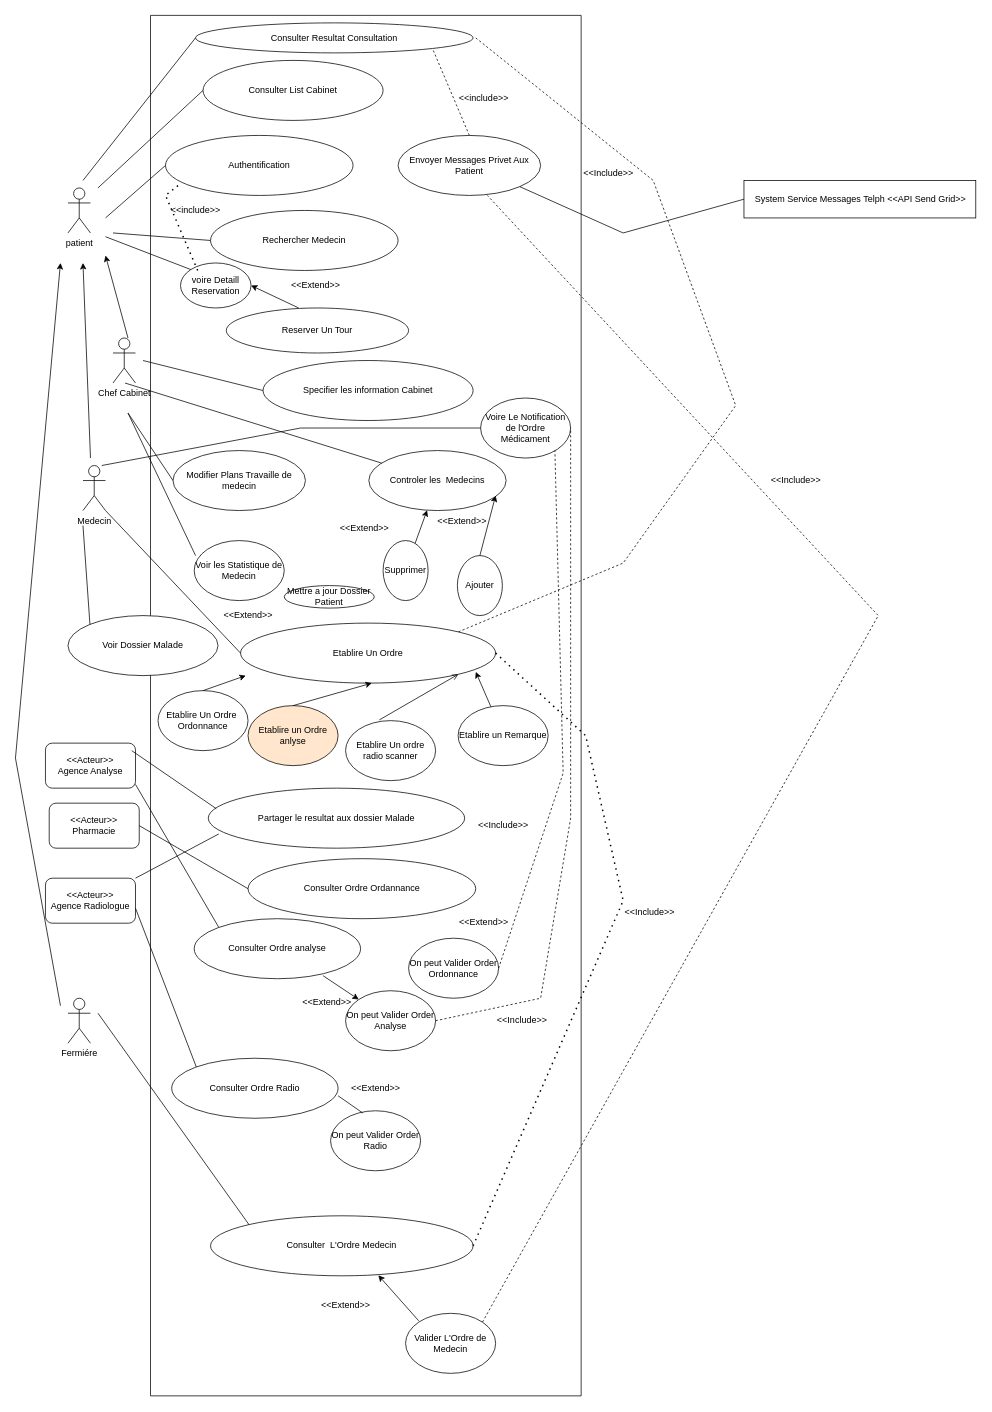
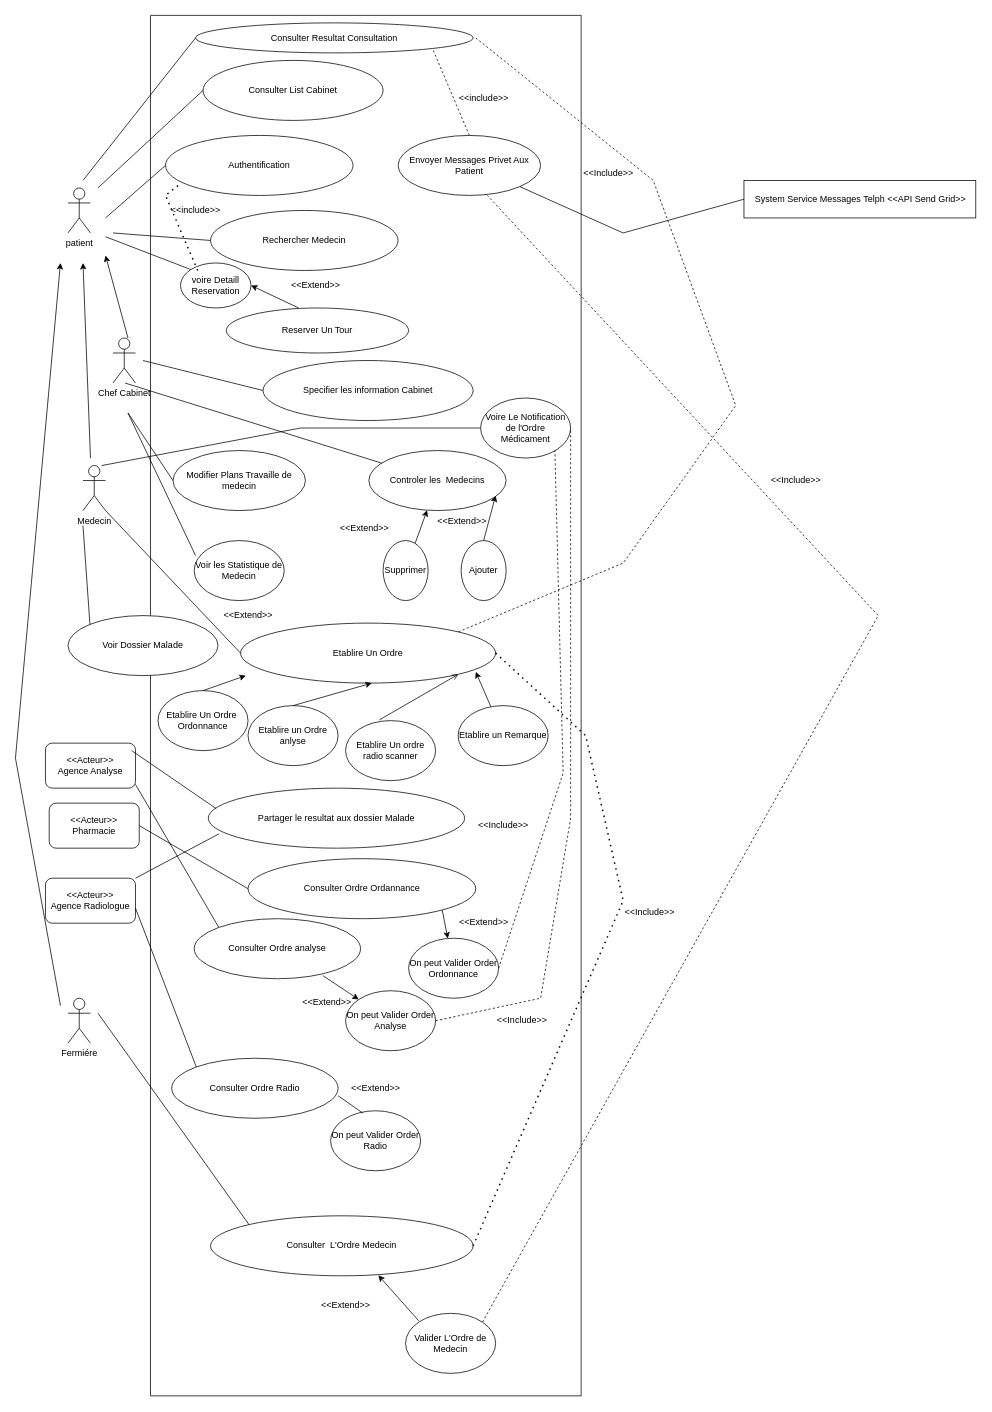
(480, 585) -> (483, 570)
(329, 597) -> none
(293, 735) -> (293, 735)
none -> (444, 922)
